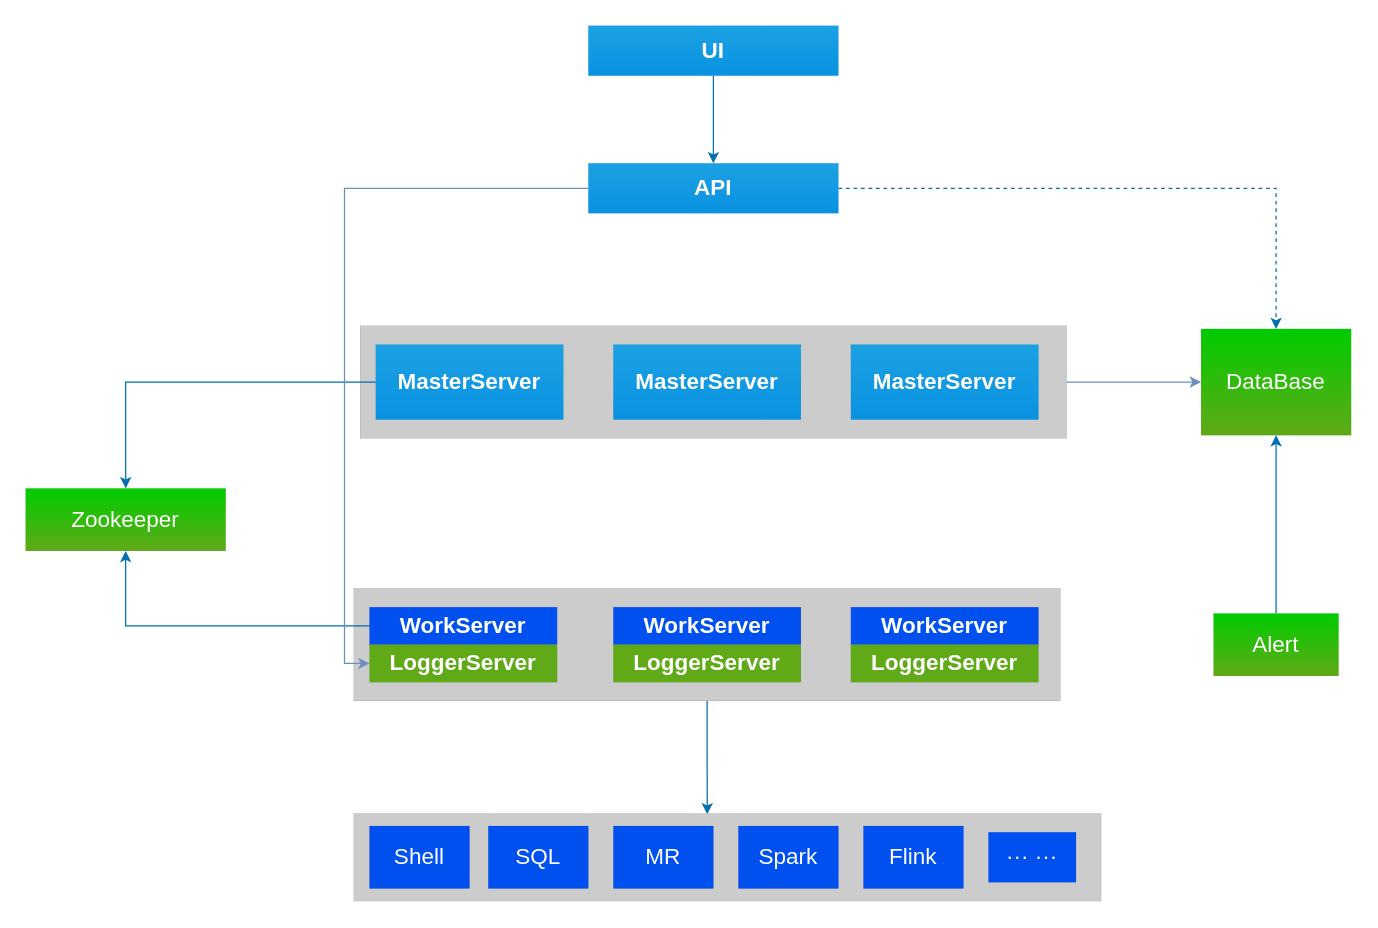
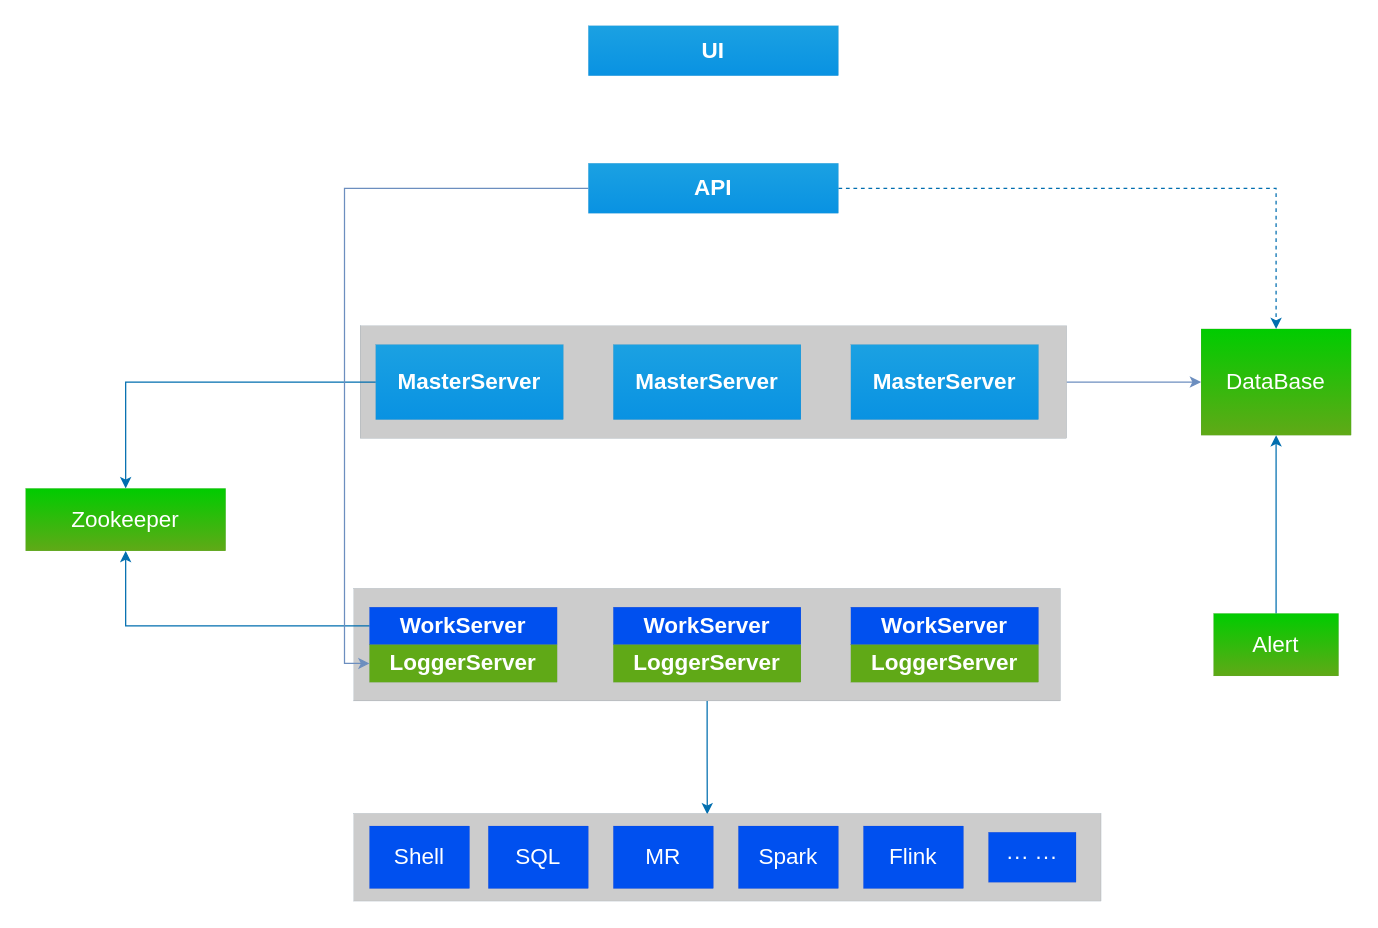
(713, 115) -> none
